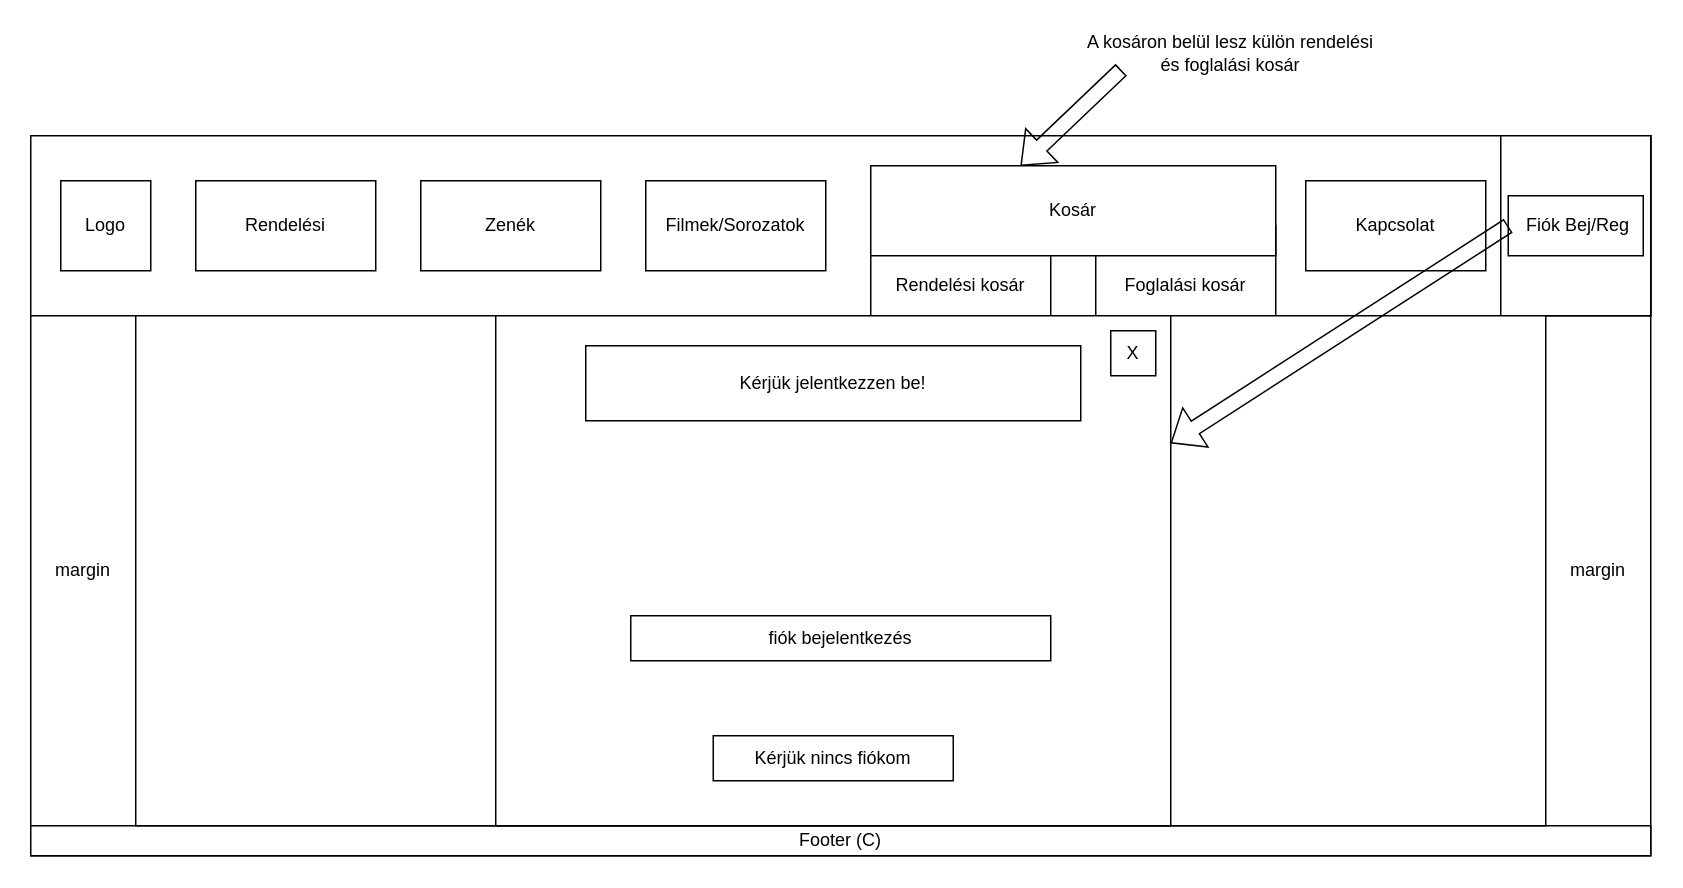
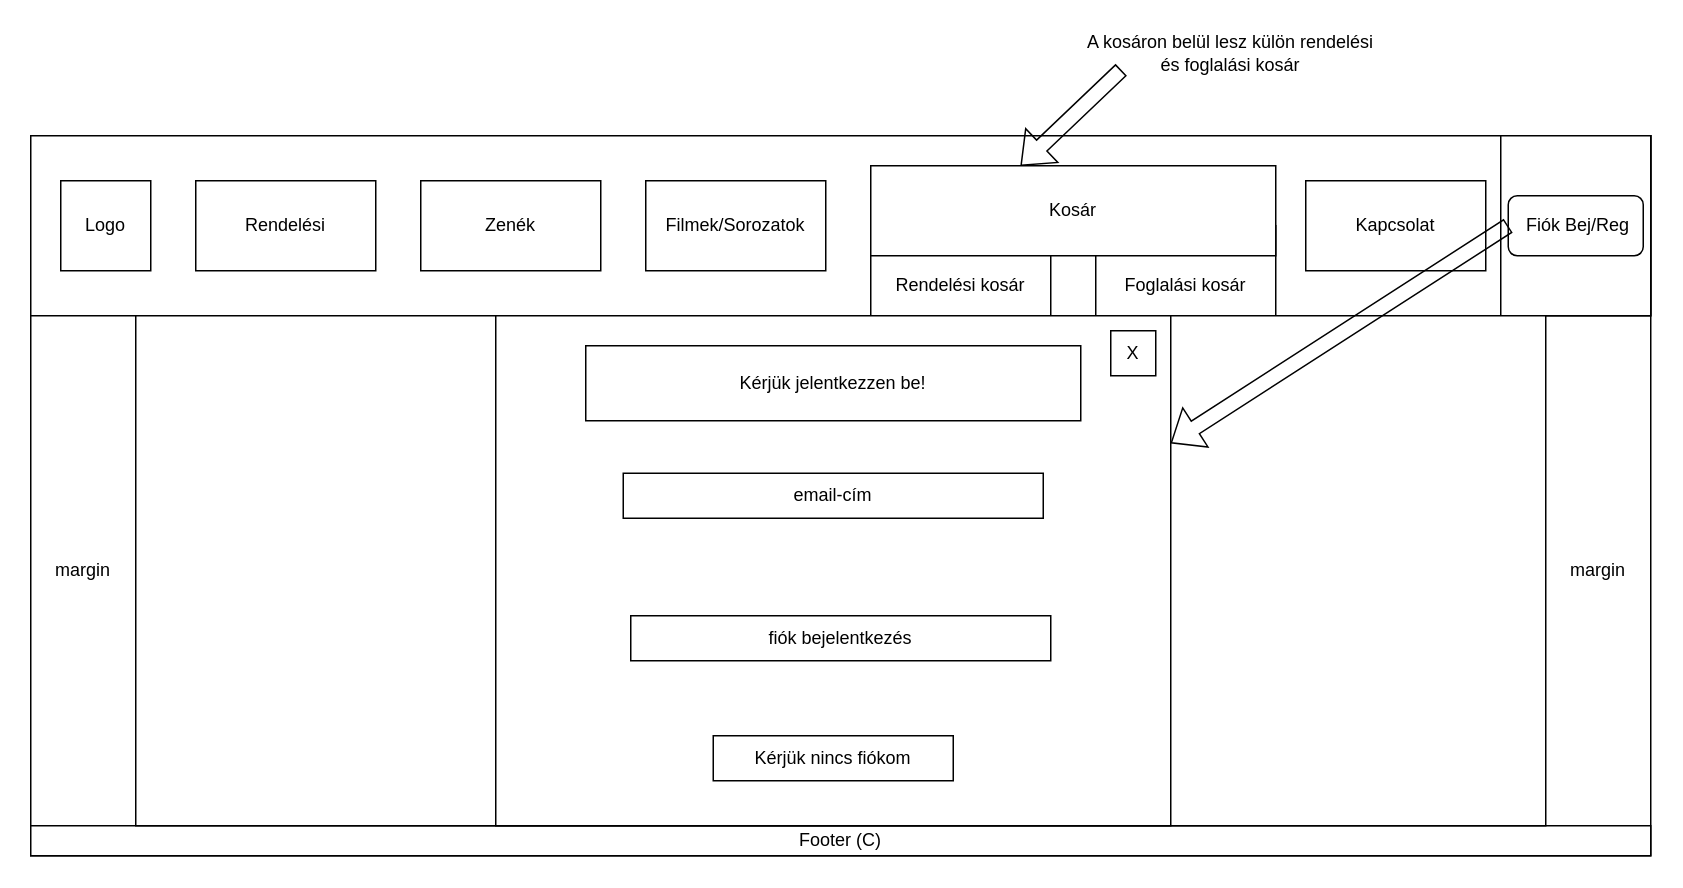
(1576, 226) -> (1576, 226)
none -> (833, 496)
